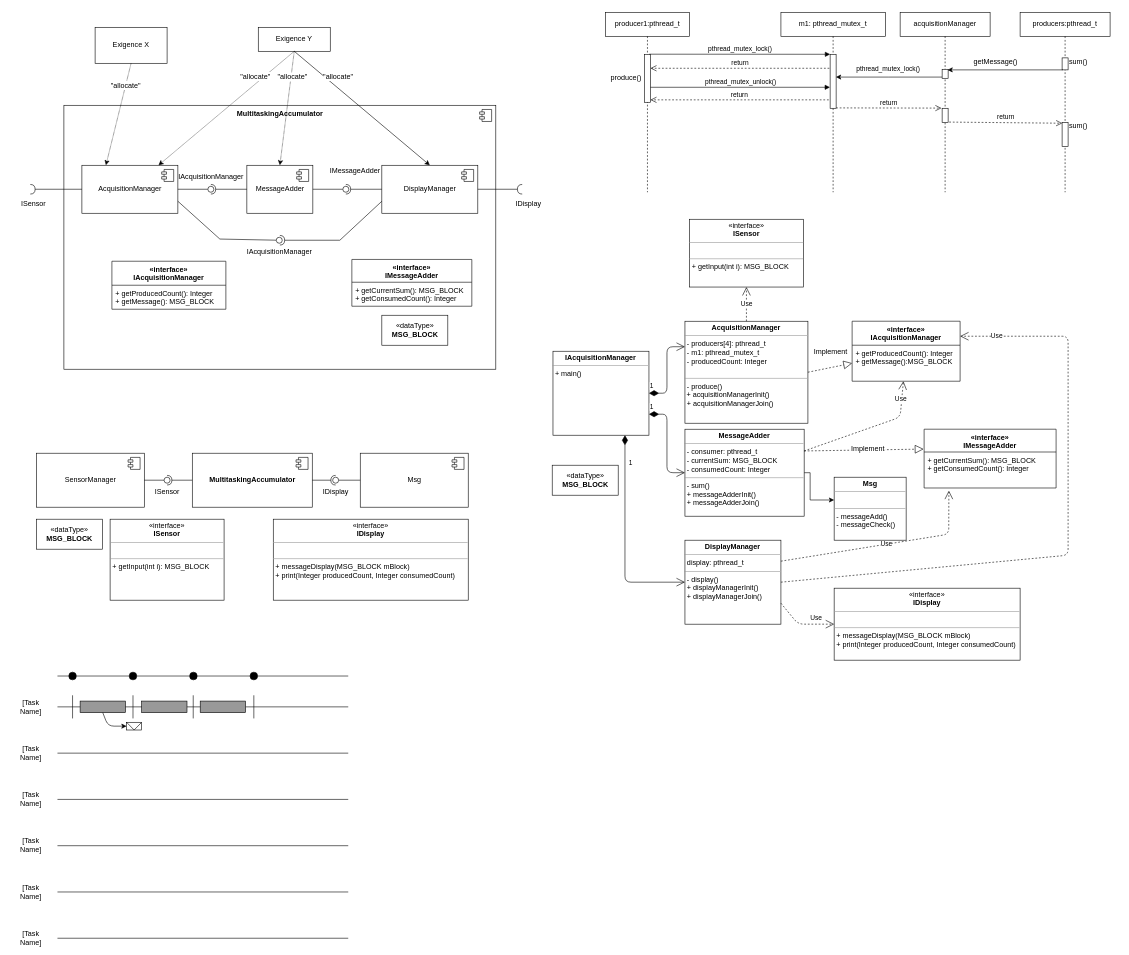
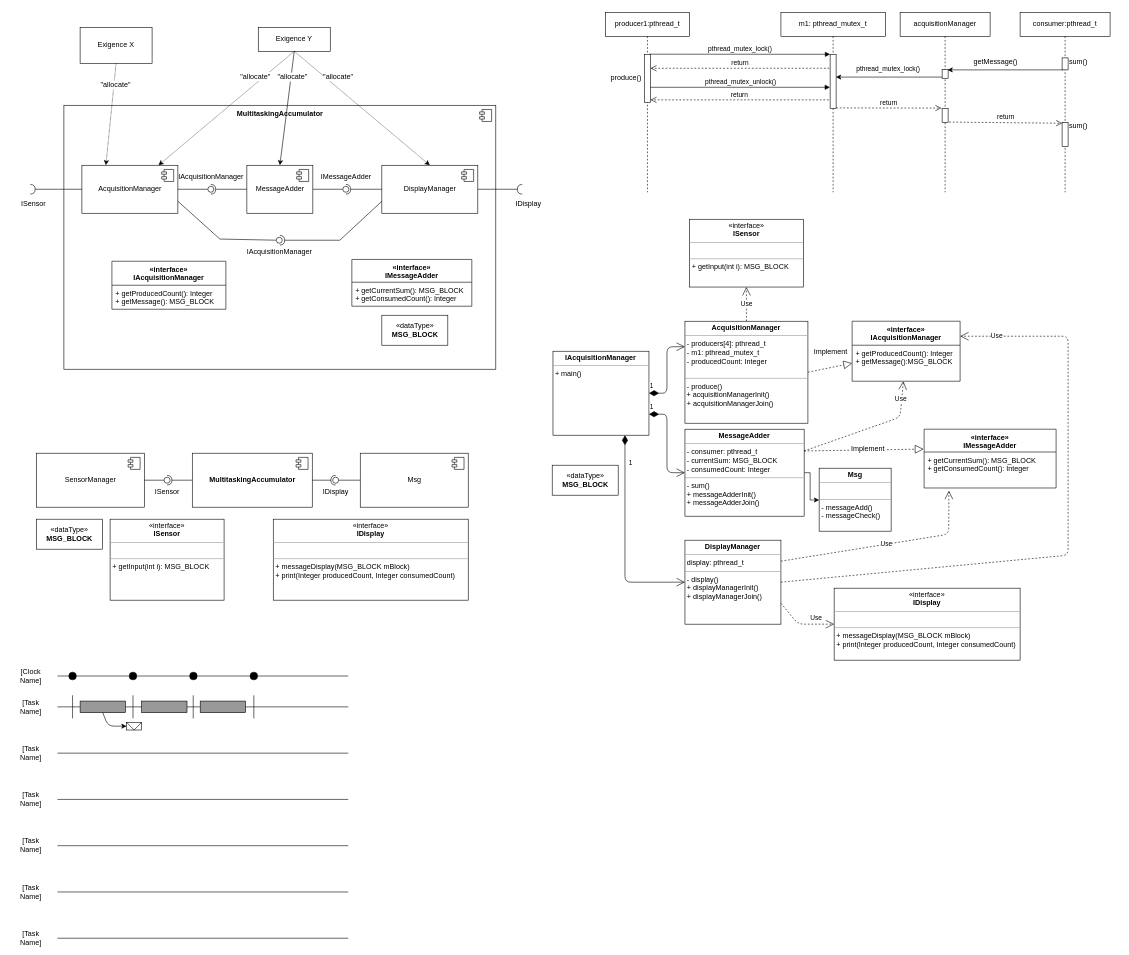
(1065, 24) -> (1065, 24)
(131, 45) -> (116, 45)
(361, 107) -> (361, 107)
(287, 108) -> (287, 108)
(355, 171) -> (346, 177)
(870, 509) -> (855, 500)
none -> (31, 676)
